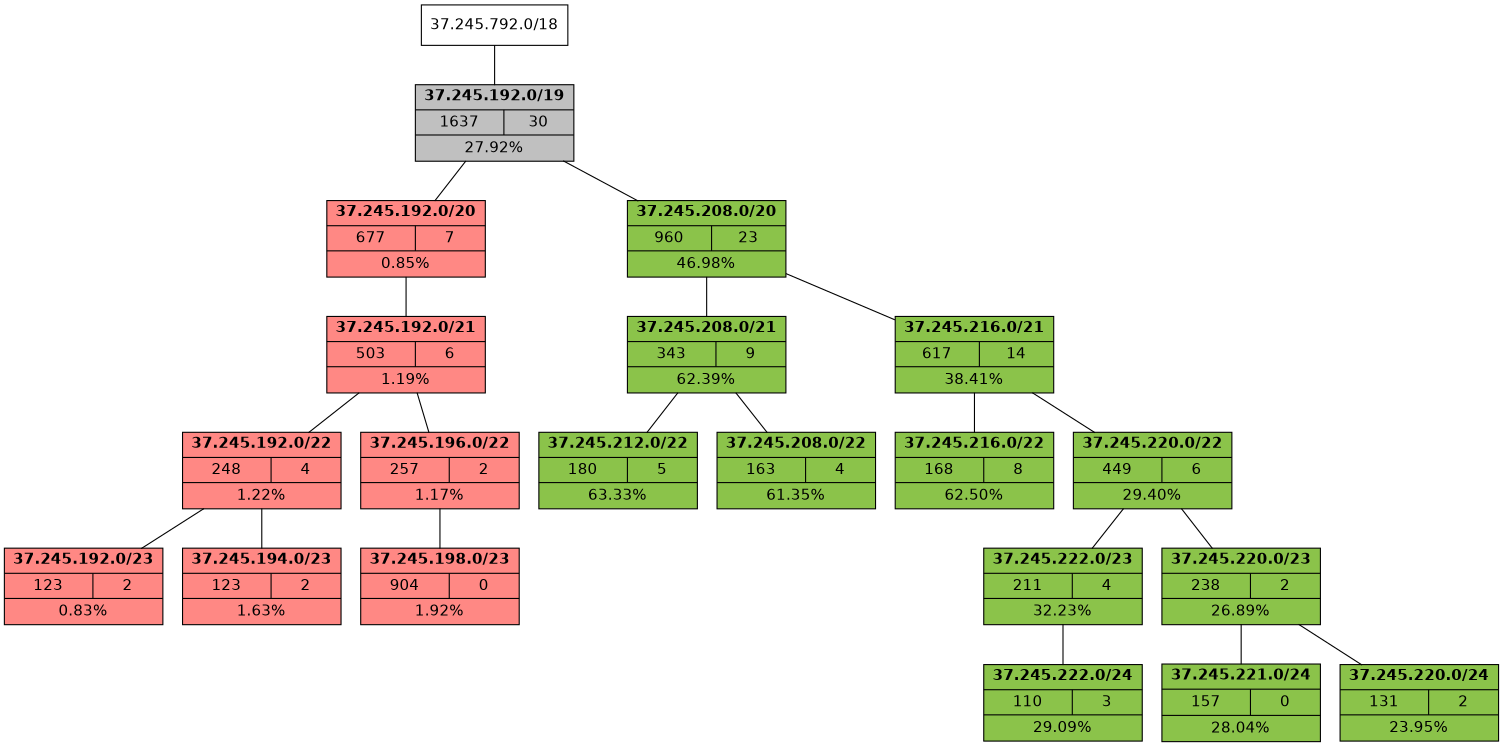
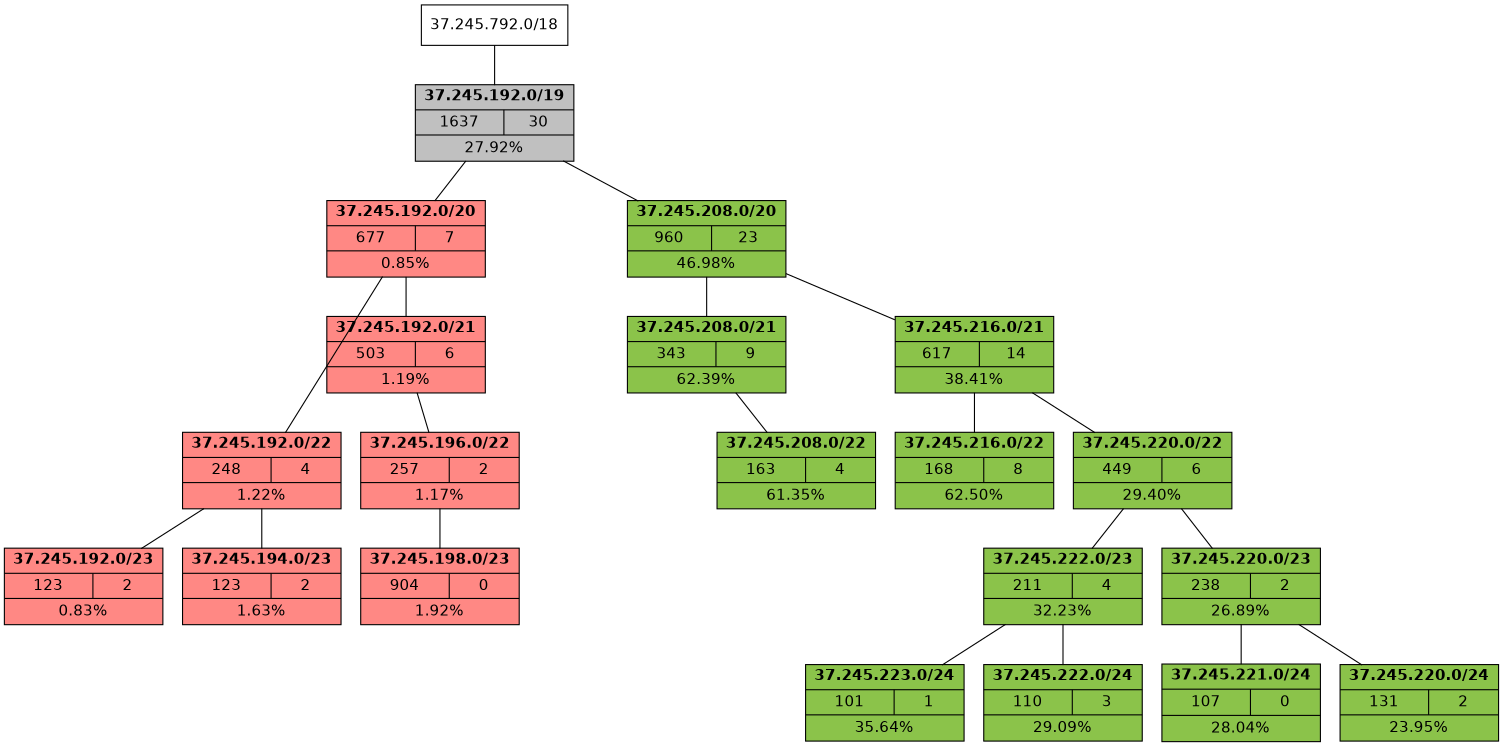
(334, 413) -> (334, 355)
(618, 471) -> none
(1206, 702) -> (1206, 702)
none -> (885, 703)
